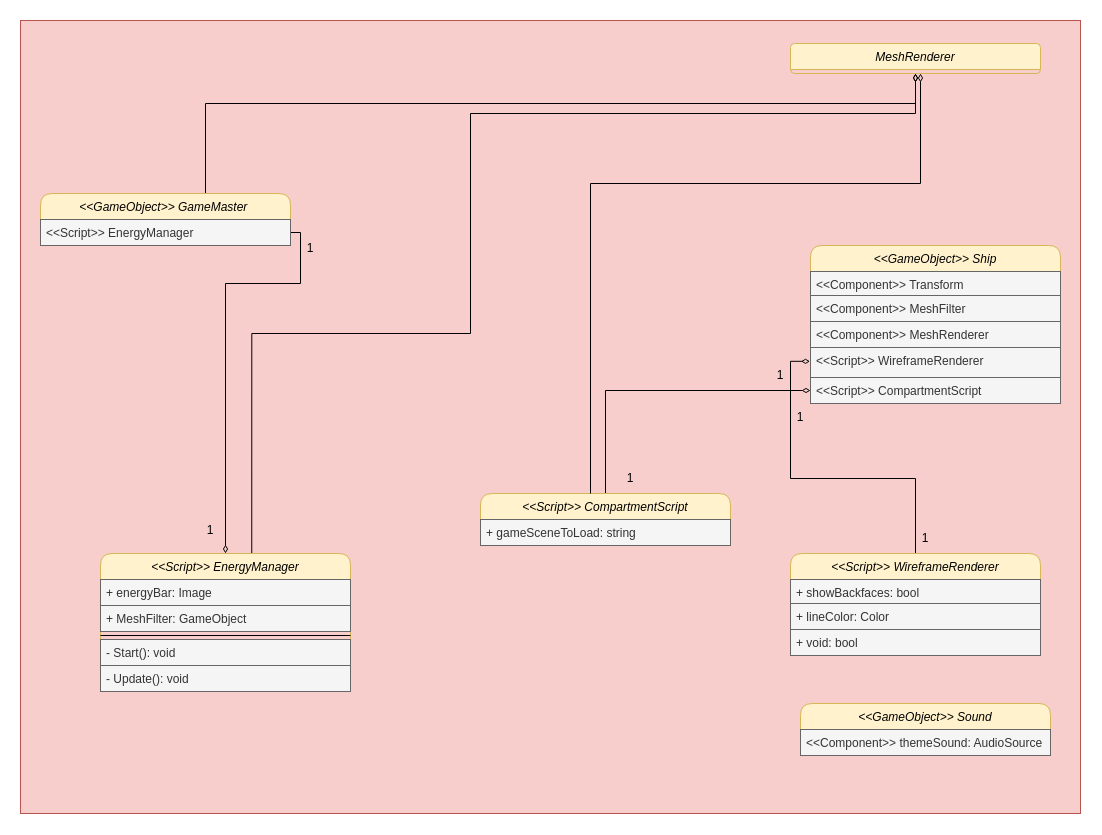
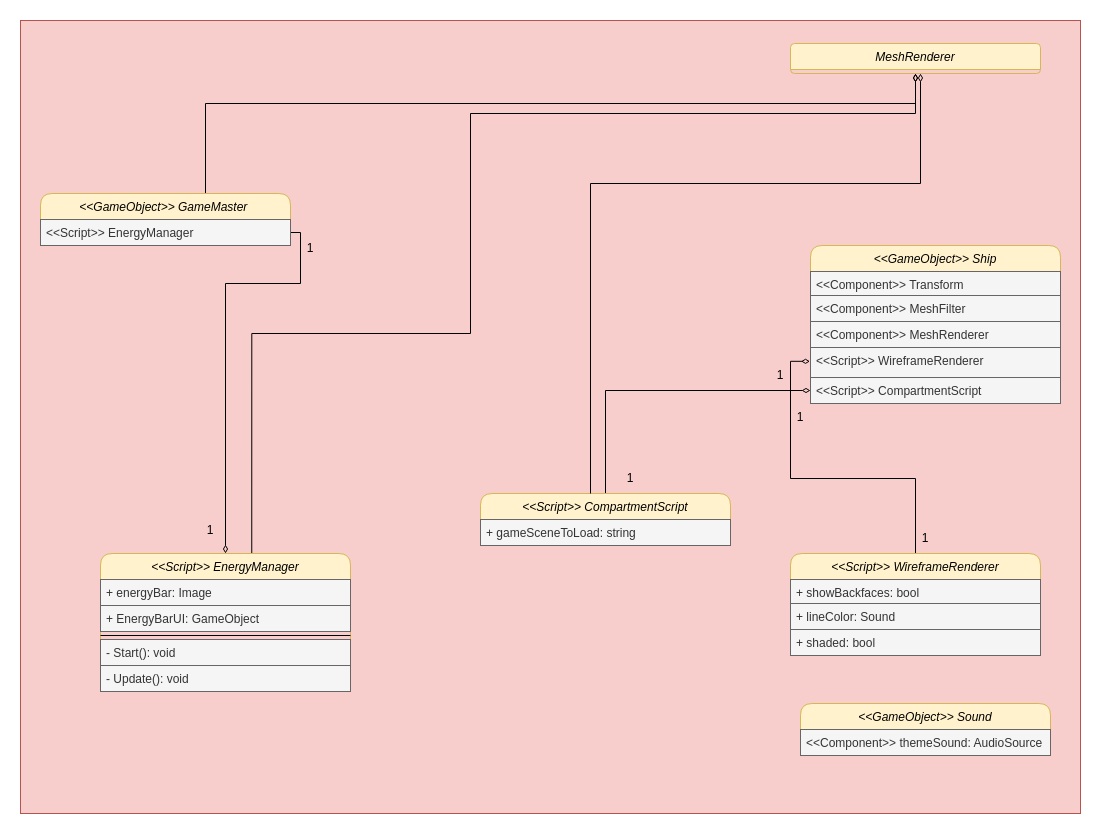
(846, 617) -> (847, 617)
(179, 619) -> (185, 619)
(829, 643) -> (837, 643)
